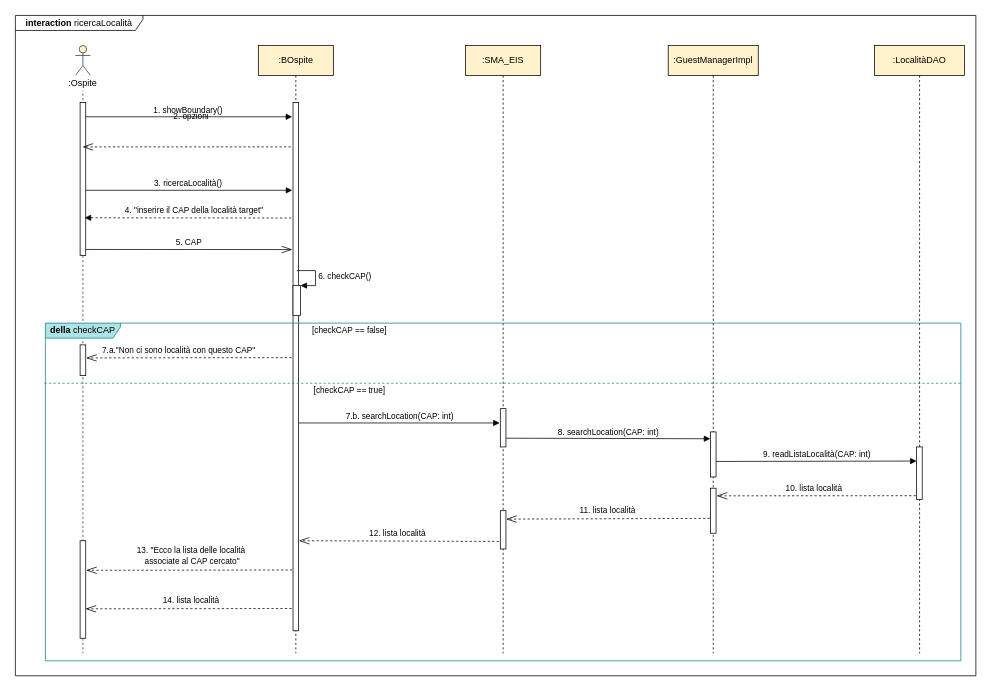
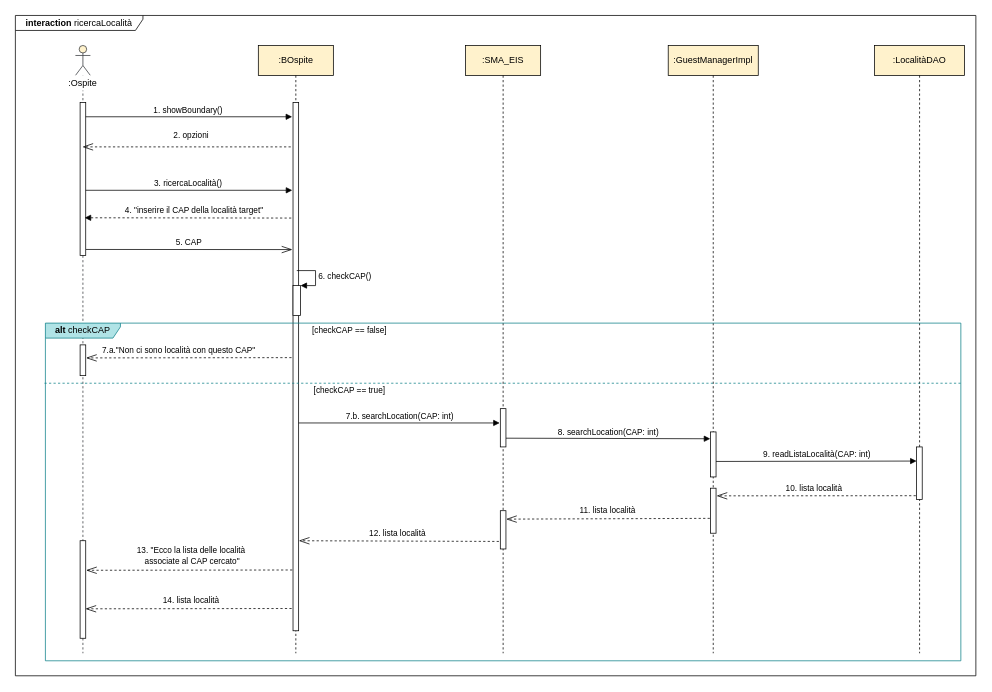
(191, 117) -> (191, 135)
(83, 330) -> (83, 330)
